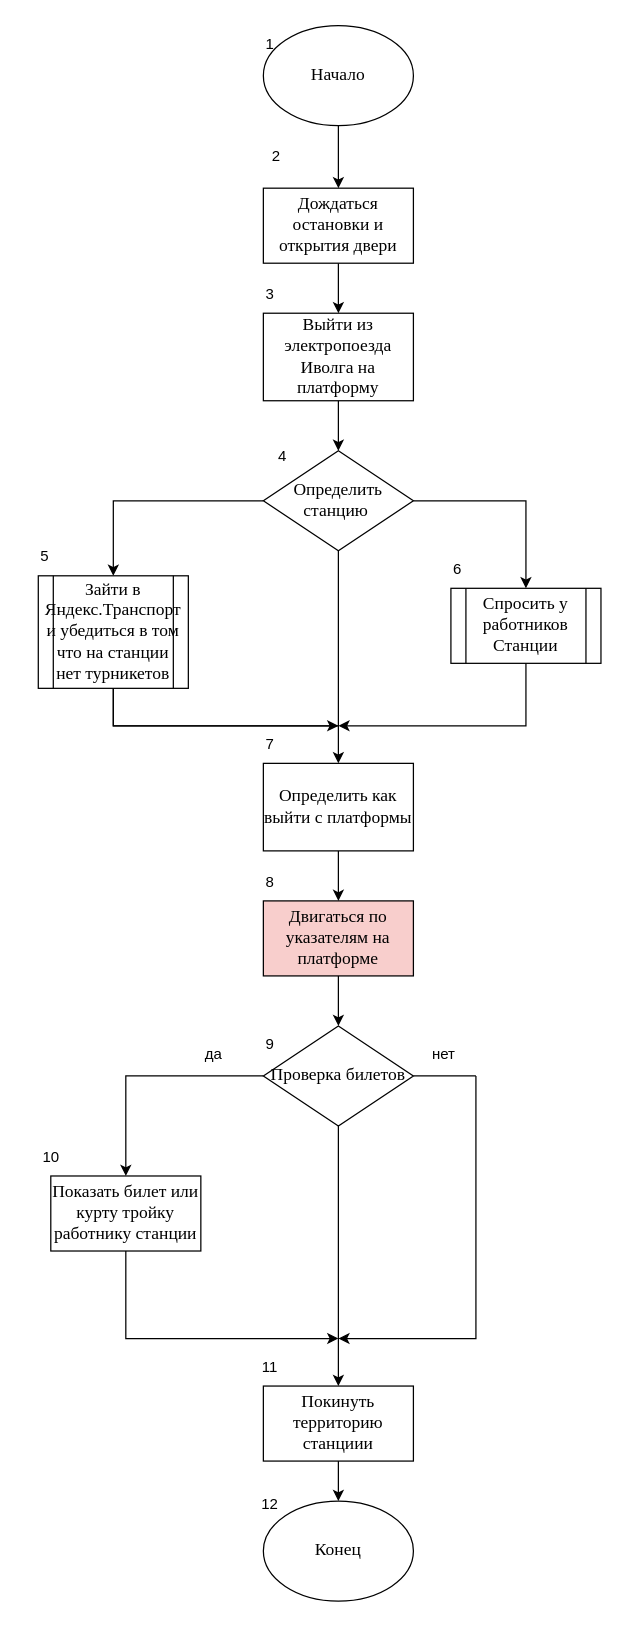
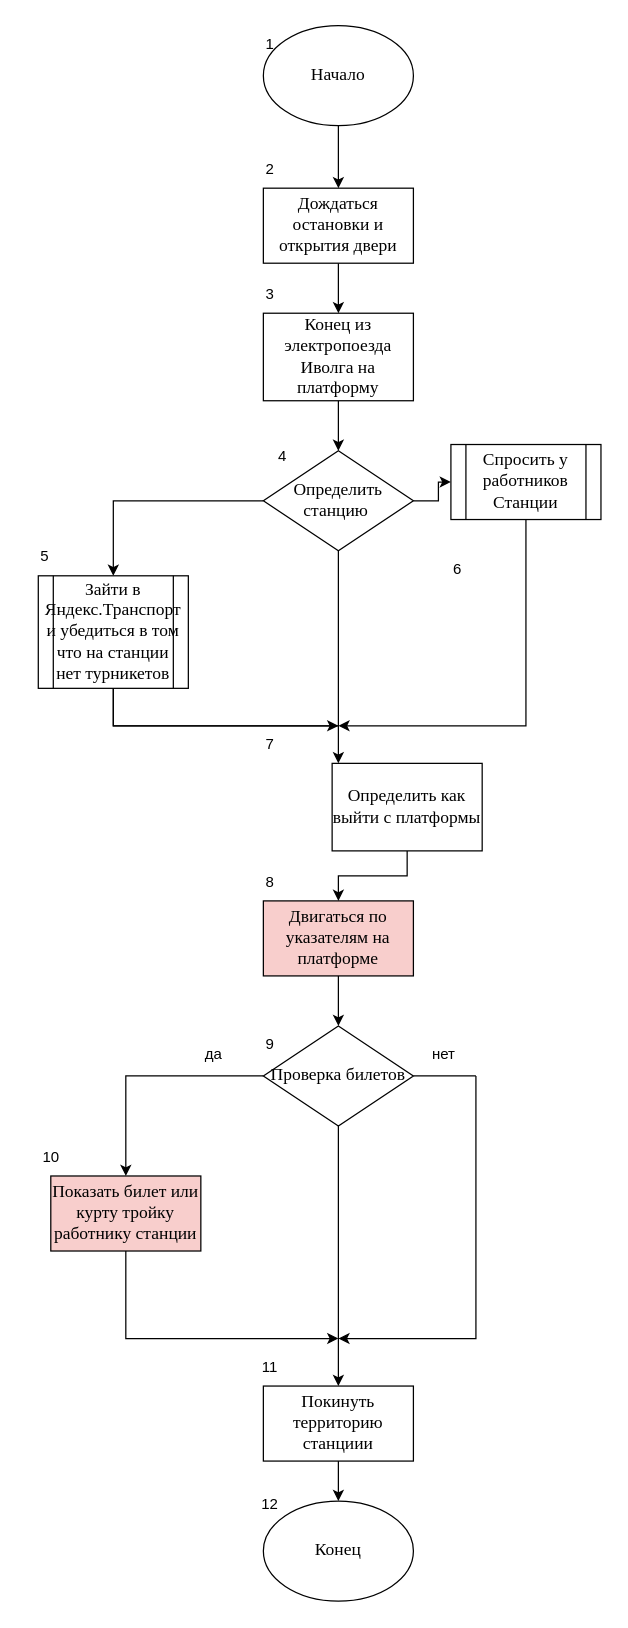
(276, 157) -> (269, 169)
(338, 357) -> (338, 357)
(526, 626) -> (526, 482)
(338, 807) -> (407, 807)
(126, 1213) -> (126, 1213)
